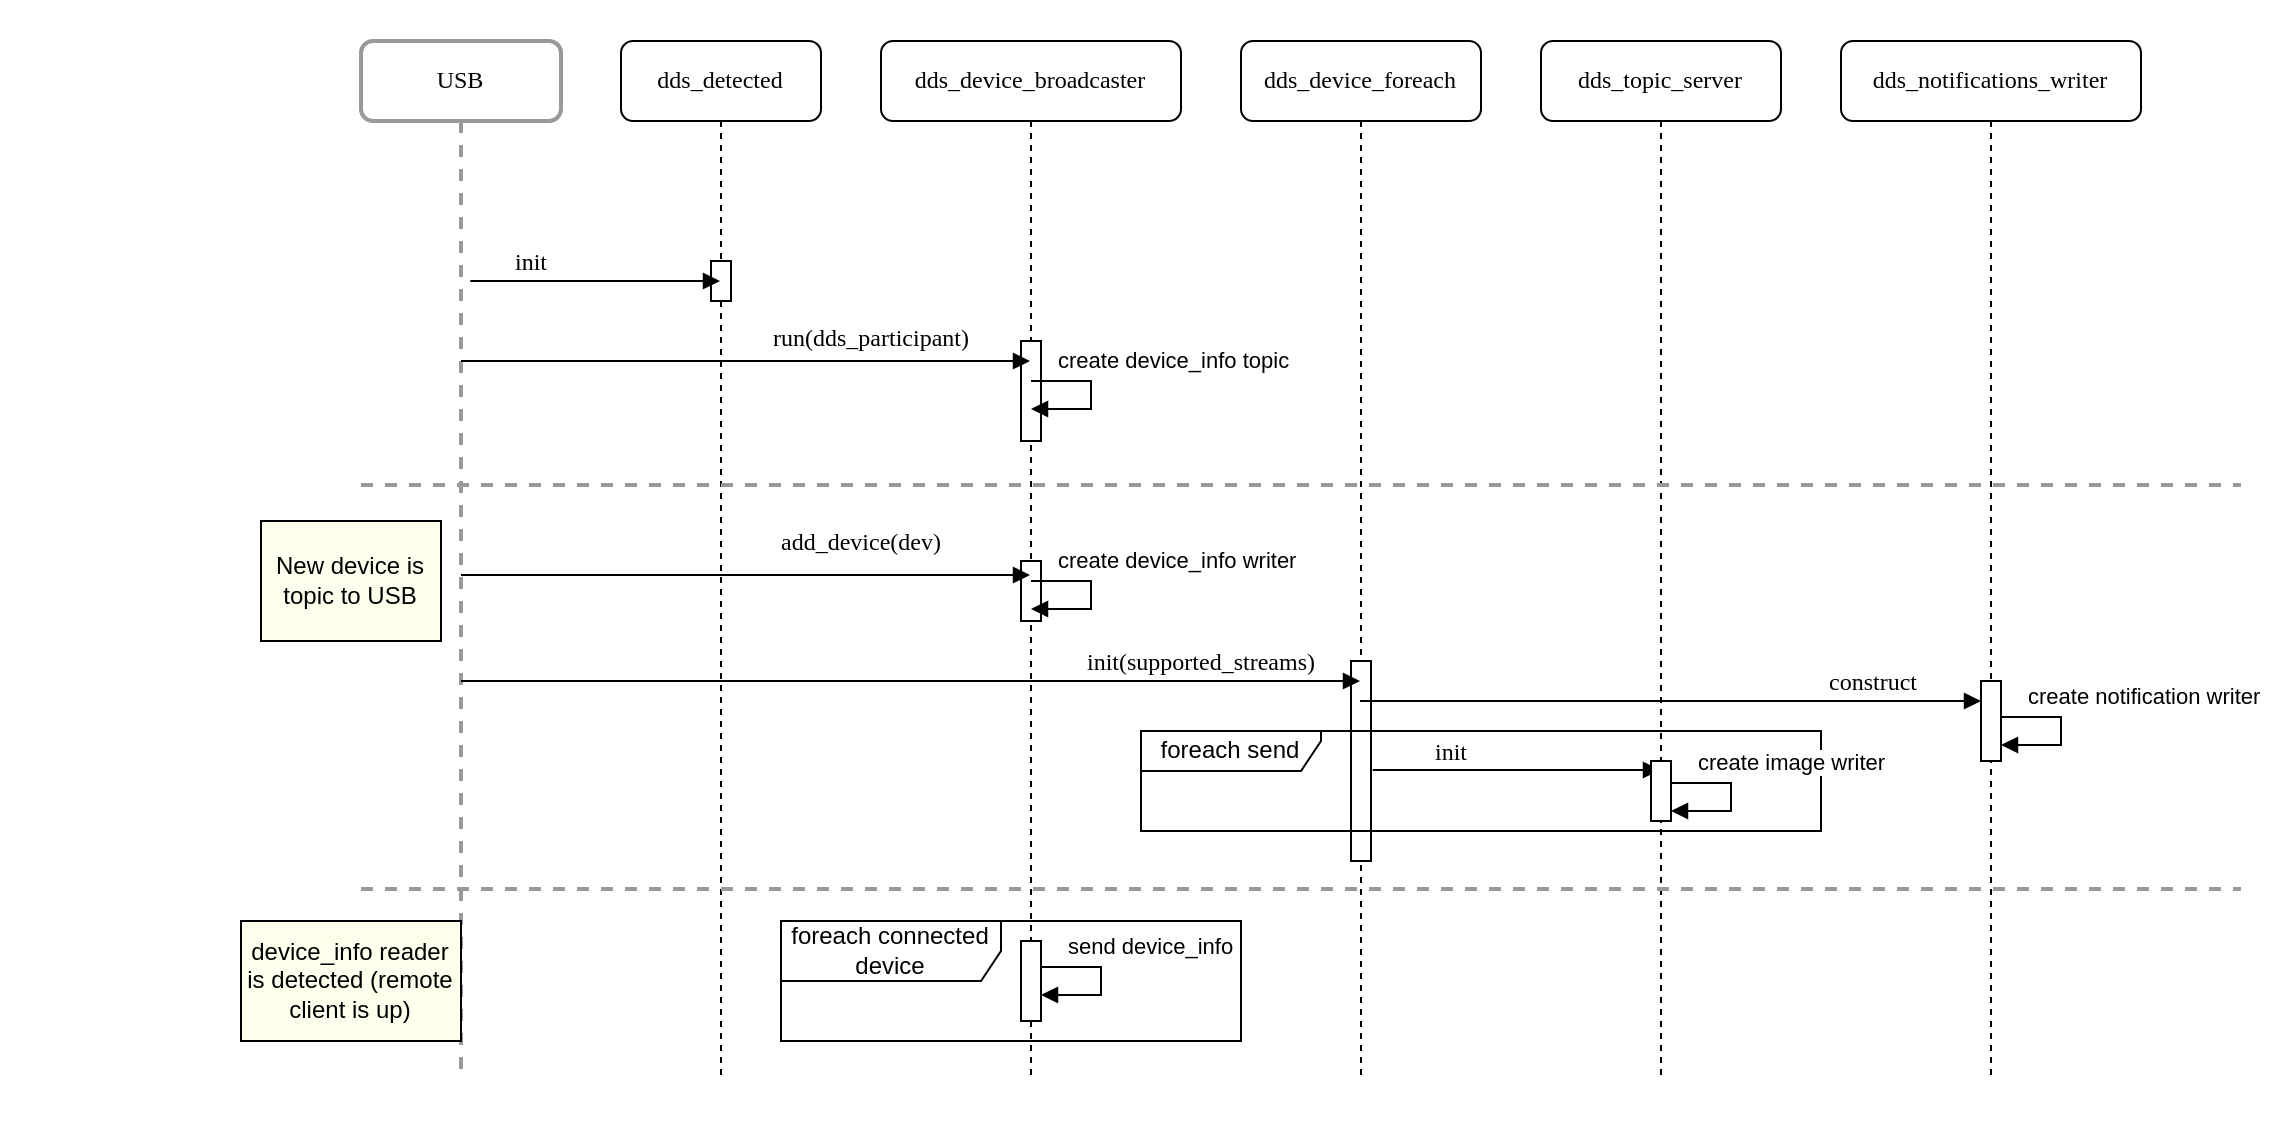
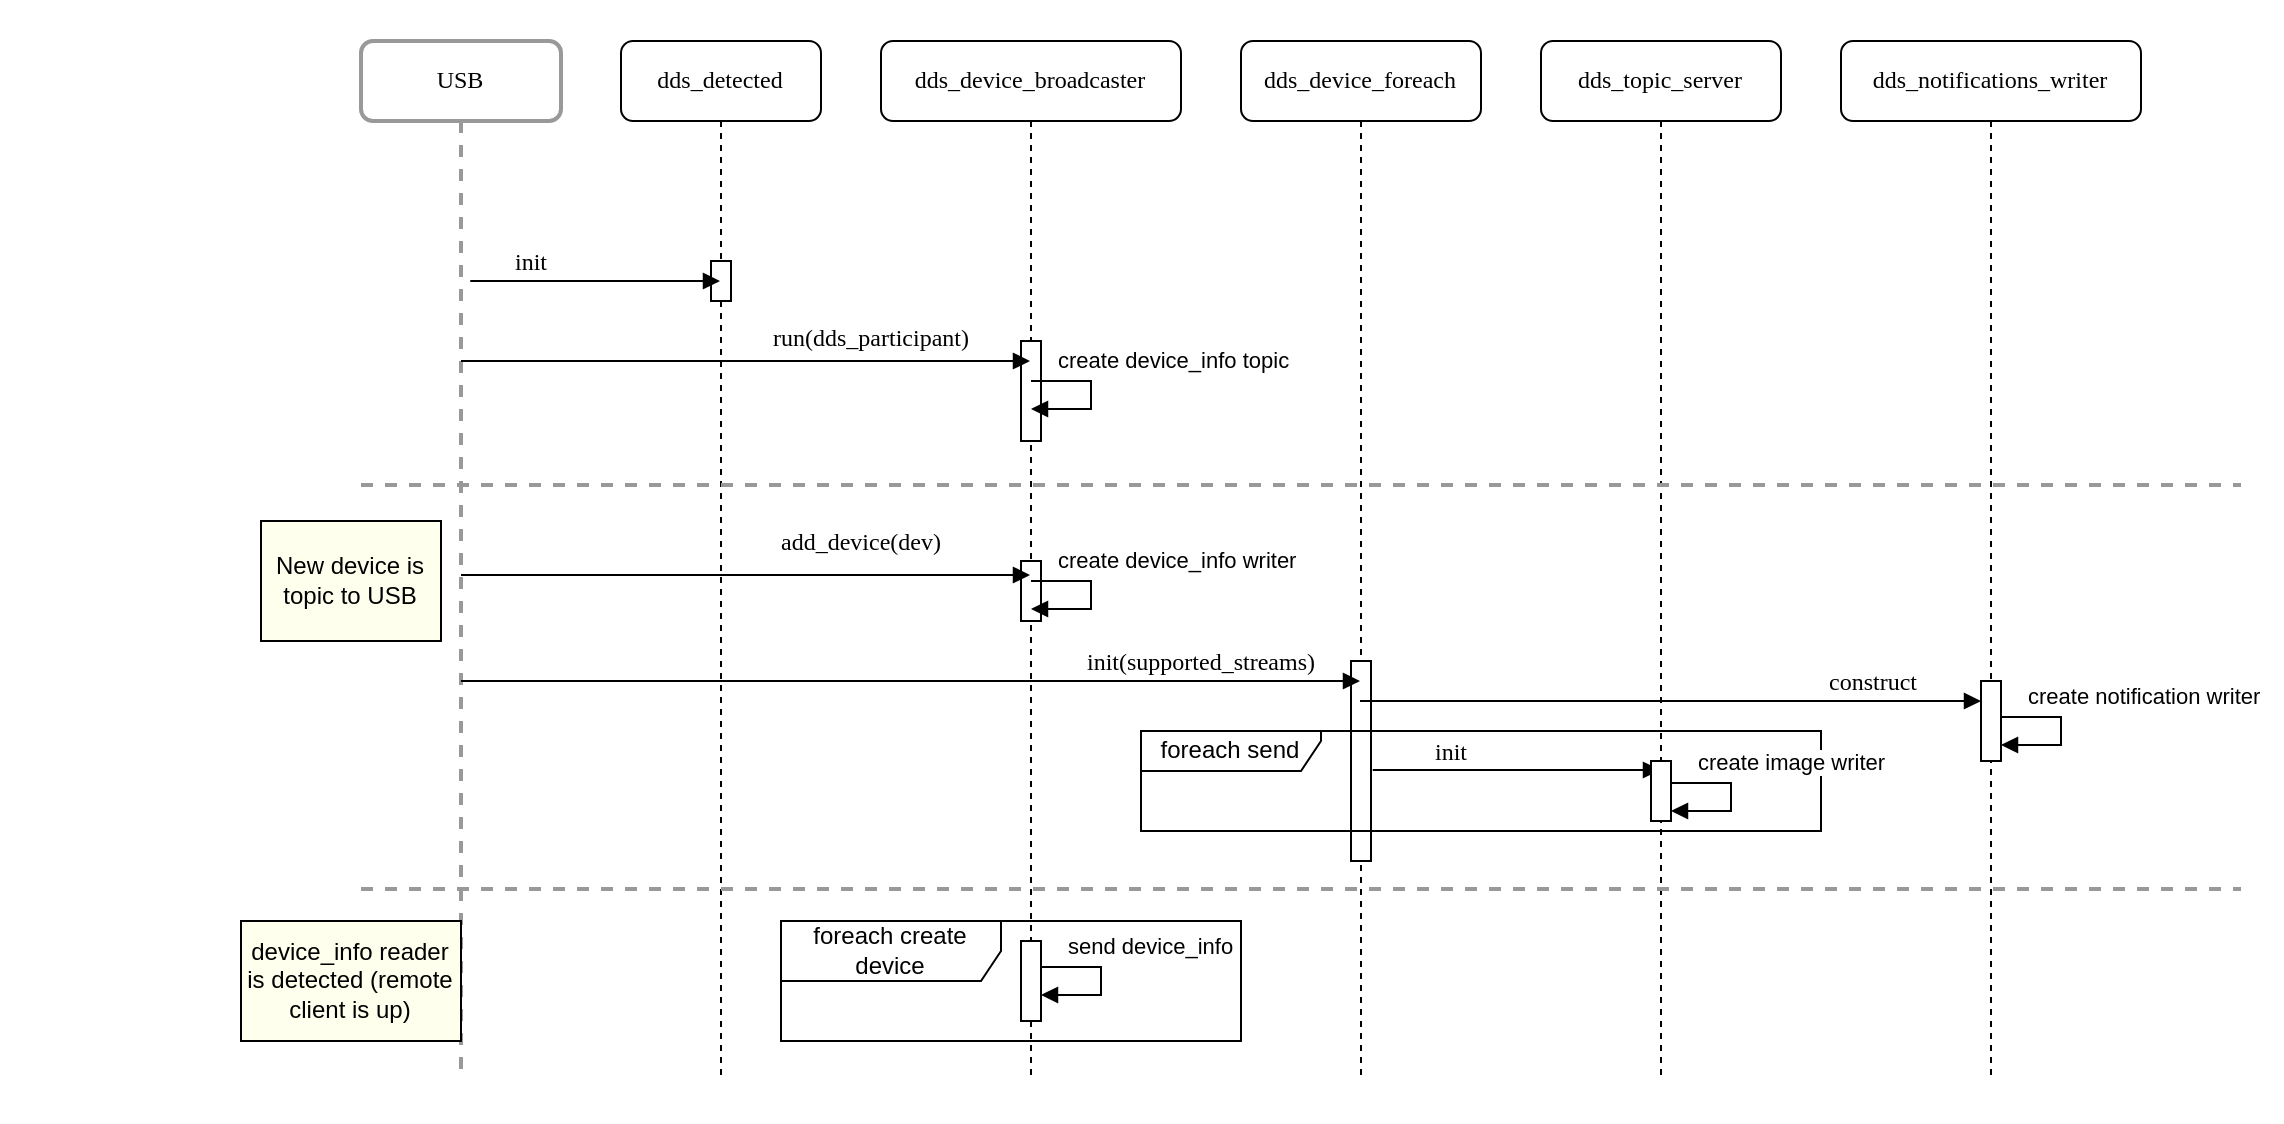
(891, 951) -> (891, 951)
